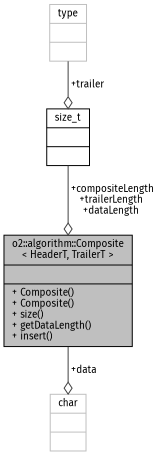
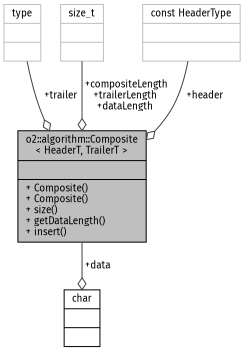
none -> (191, 33)
(68, 79) -> (34, 91)
(68, 137) -> (82, 33)
(68, 423) -> (82, 318)
